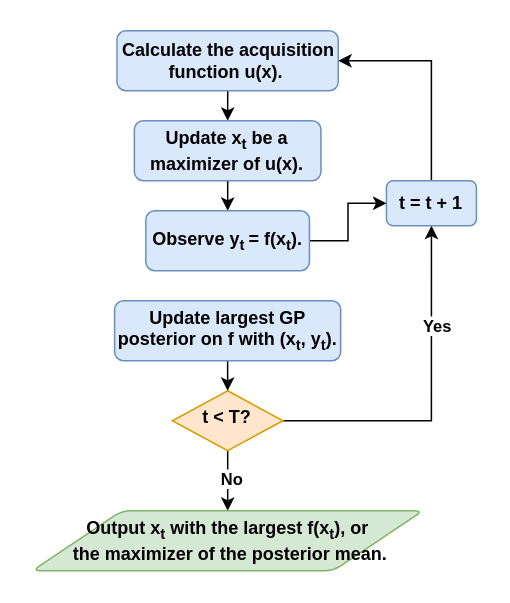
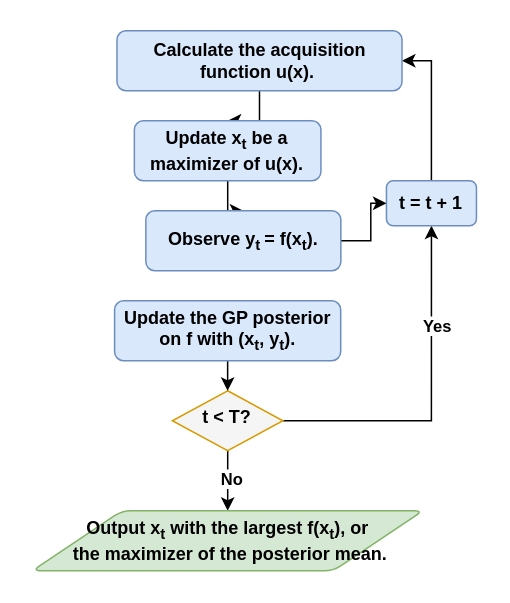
(228, 61) -> (260, 61)
(228, 241) -> (243, 241)
(228, 331) -> (228, 331)
(228, 421) -> (228, 421)
